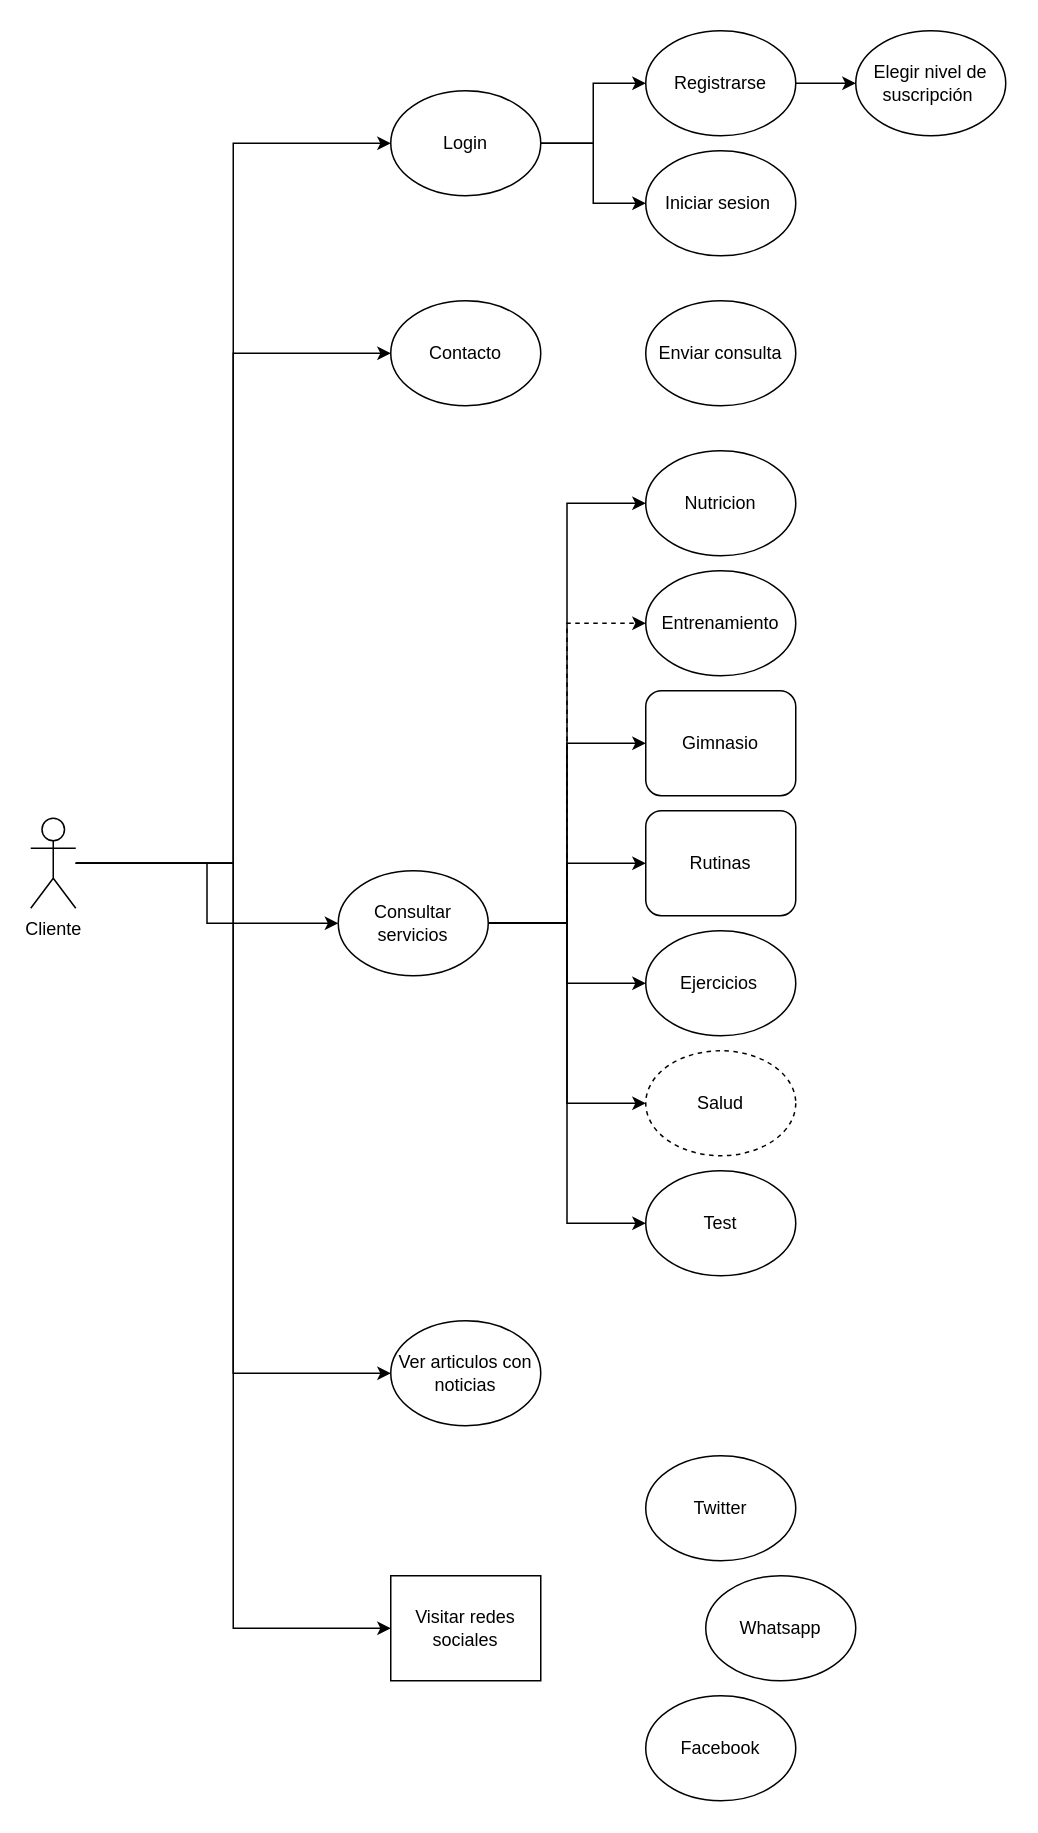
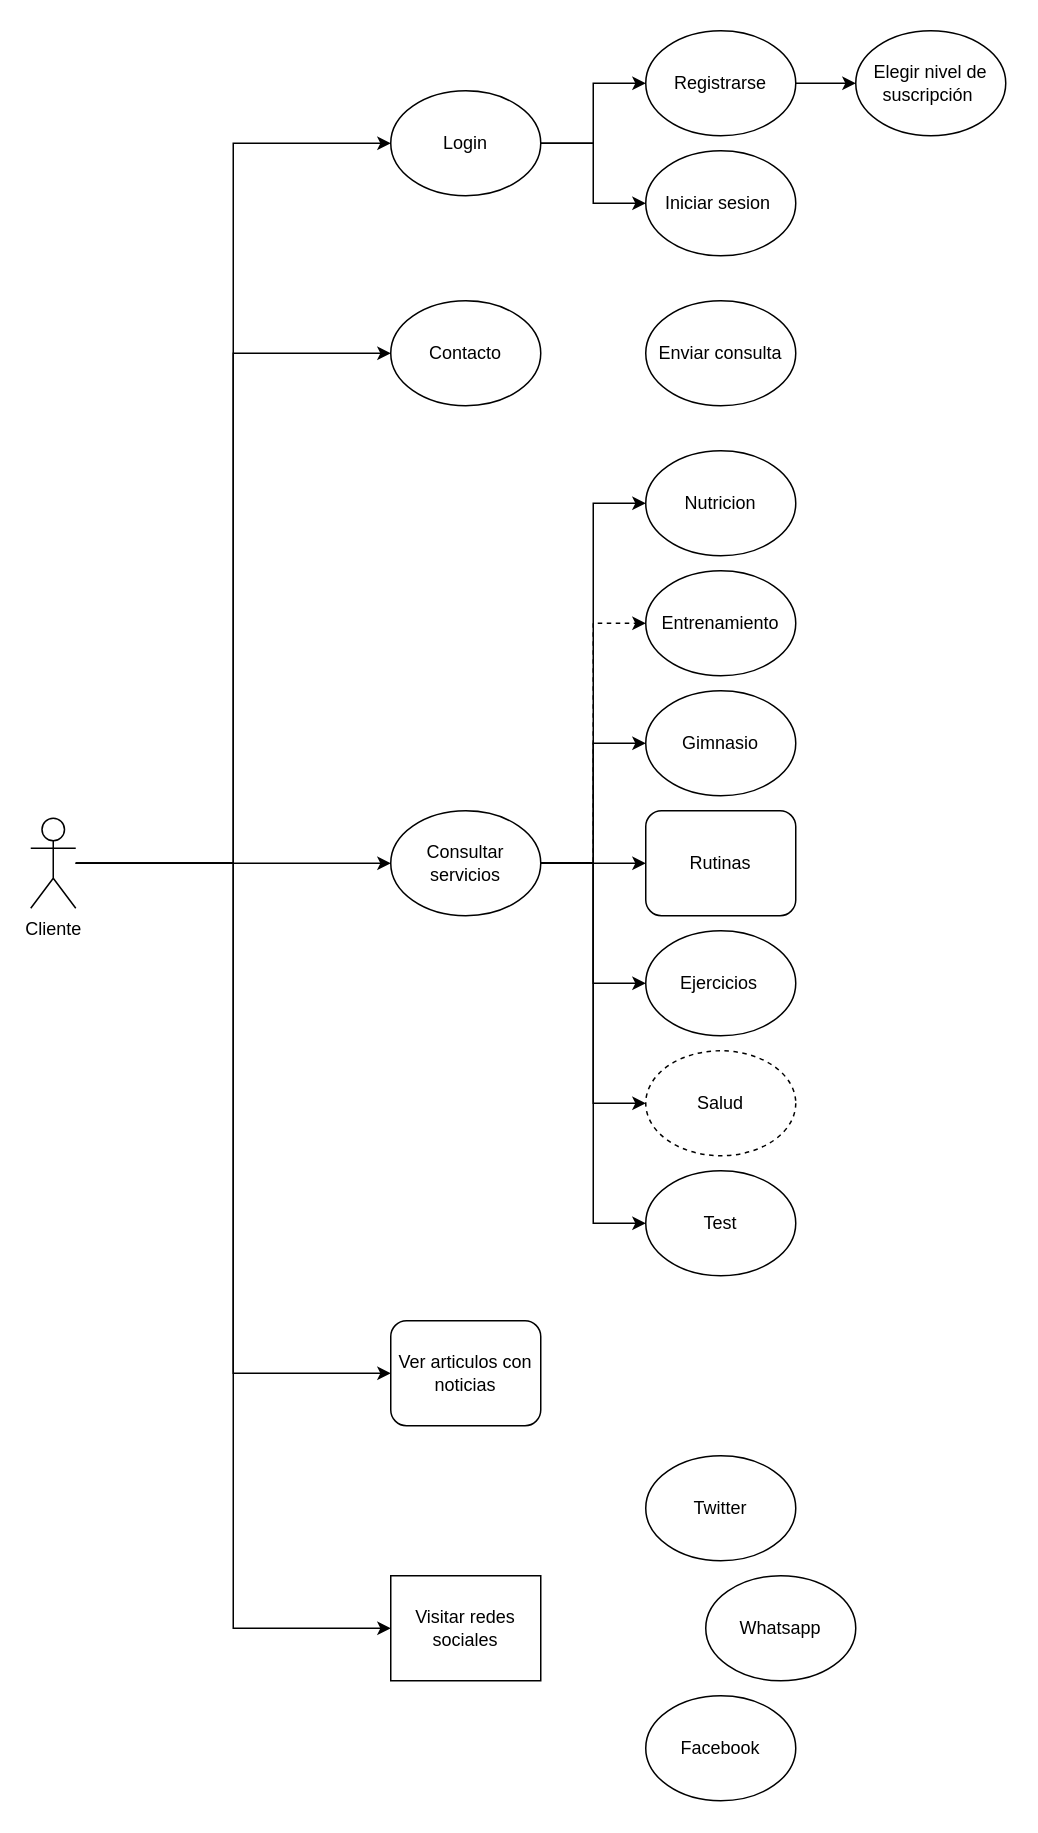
(721, 743) -> (721, 743)
(413, 923) -> (466, 863)
(466, 1373) -> (466, 1373)
